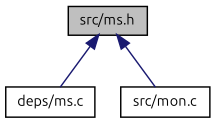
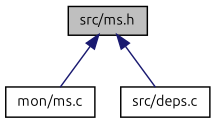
(50, 102) -> (50, 102)
(165, 102) -> (165, 102)
